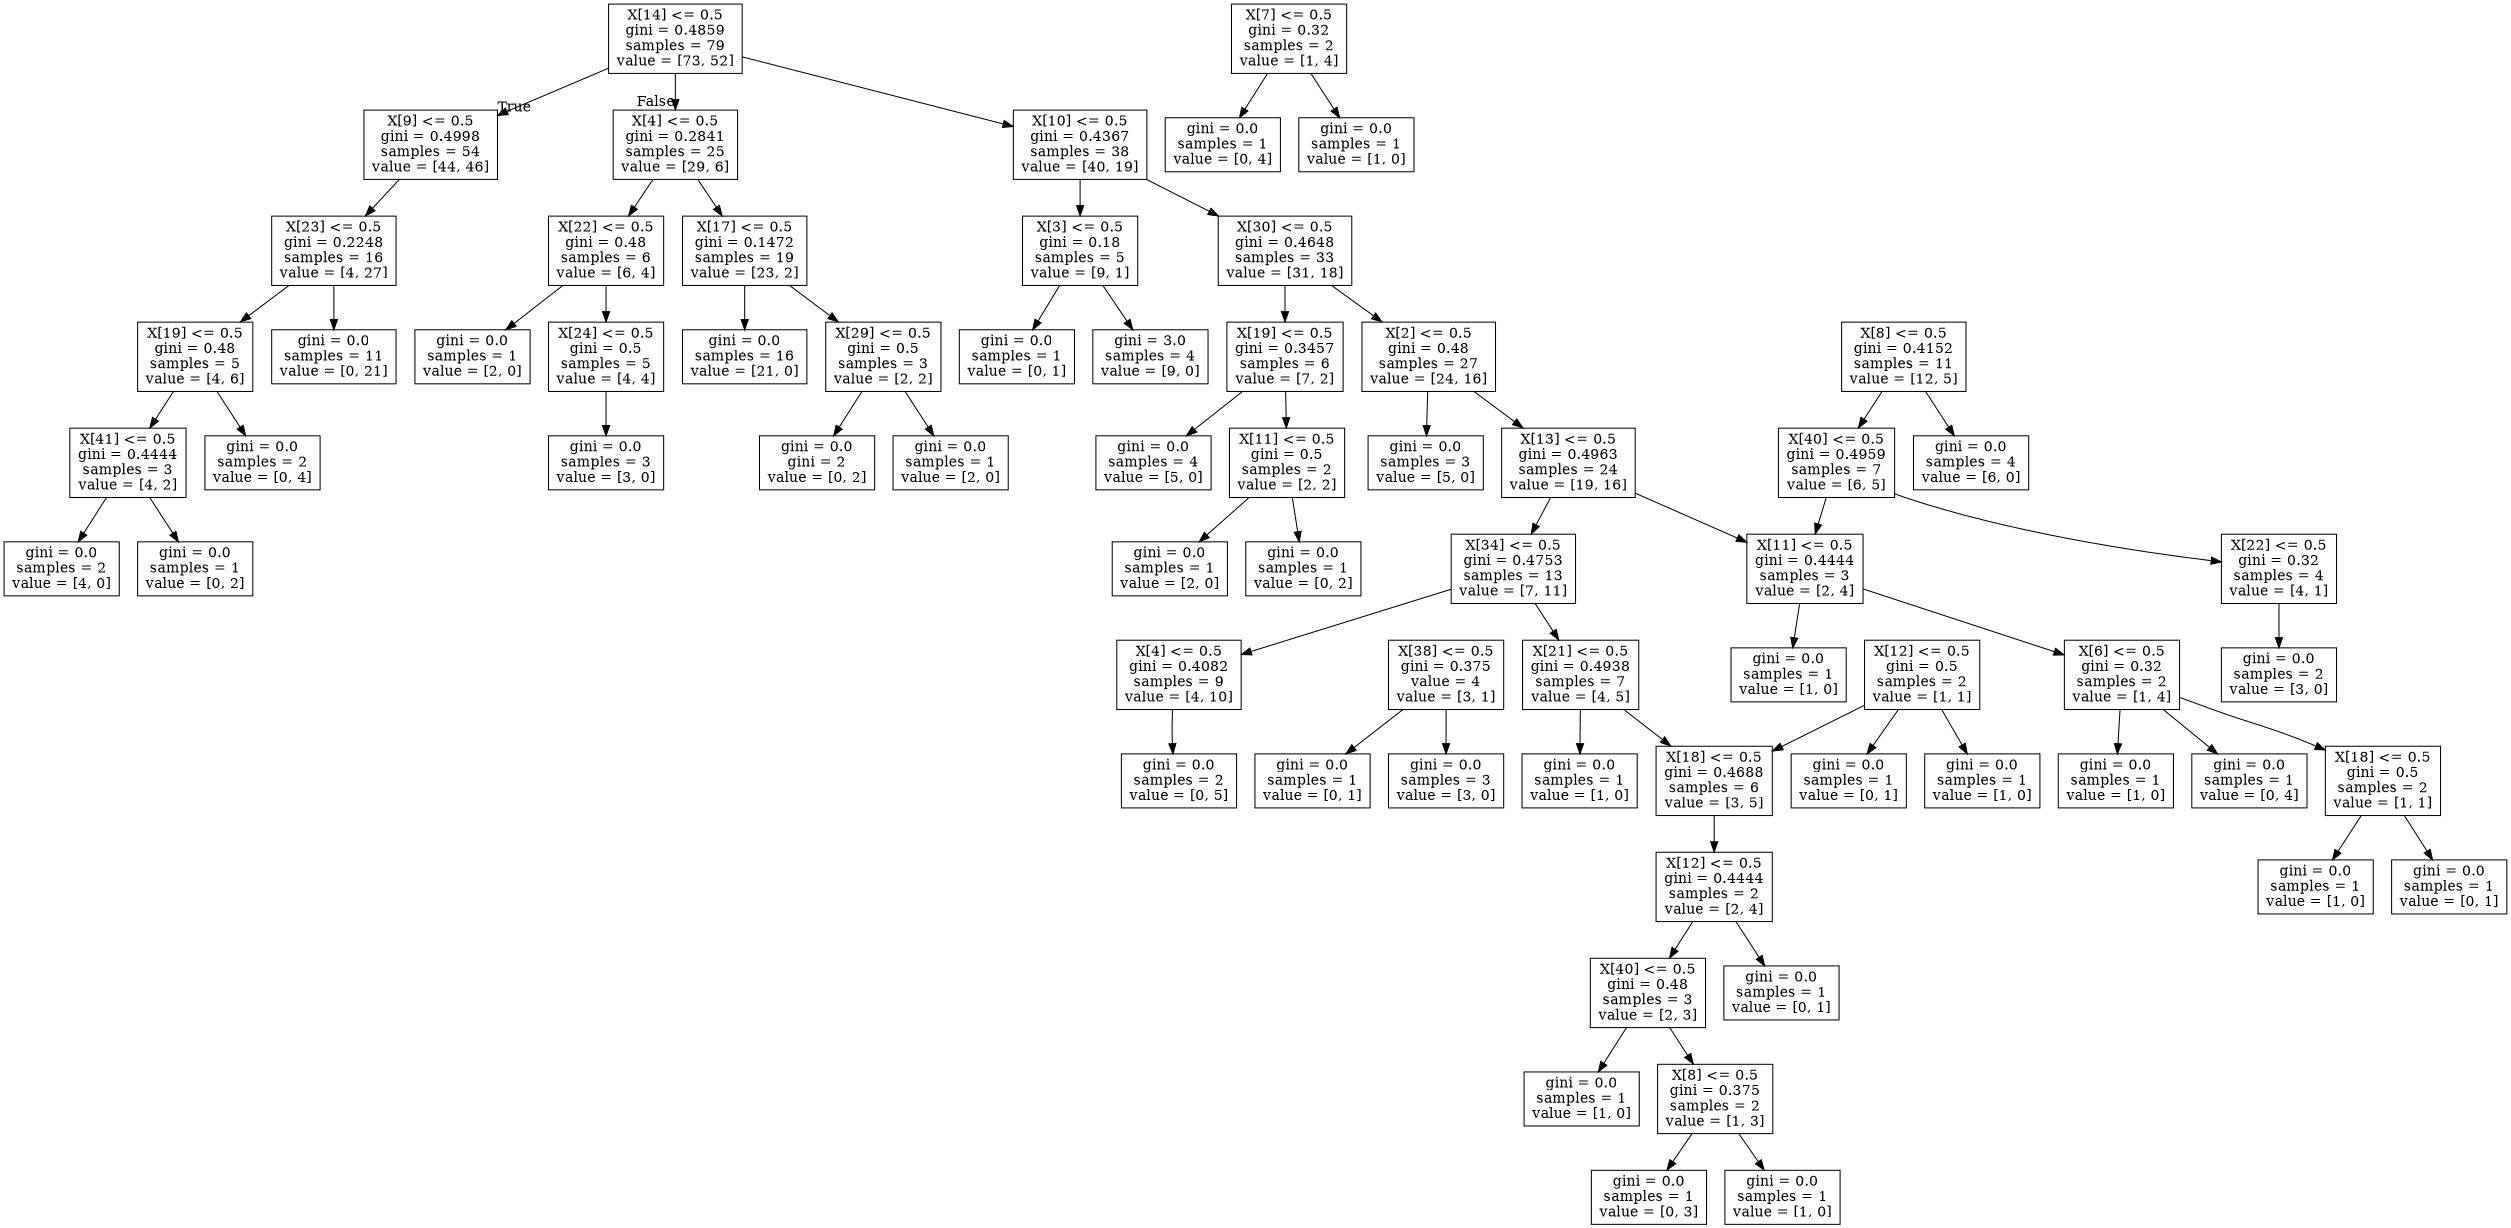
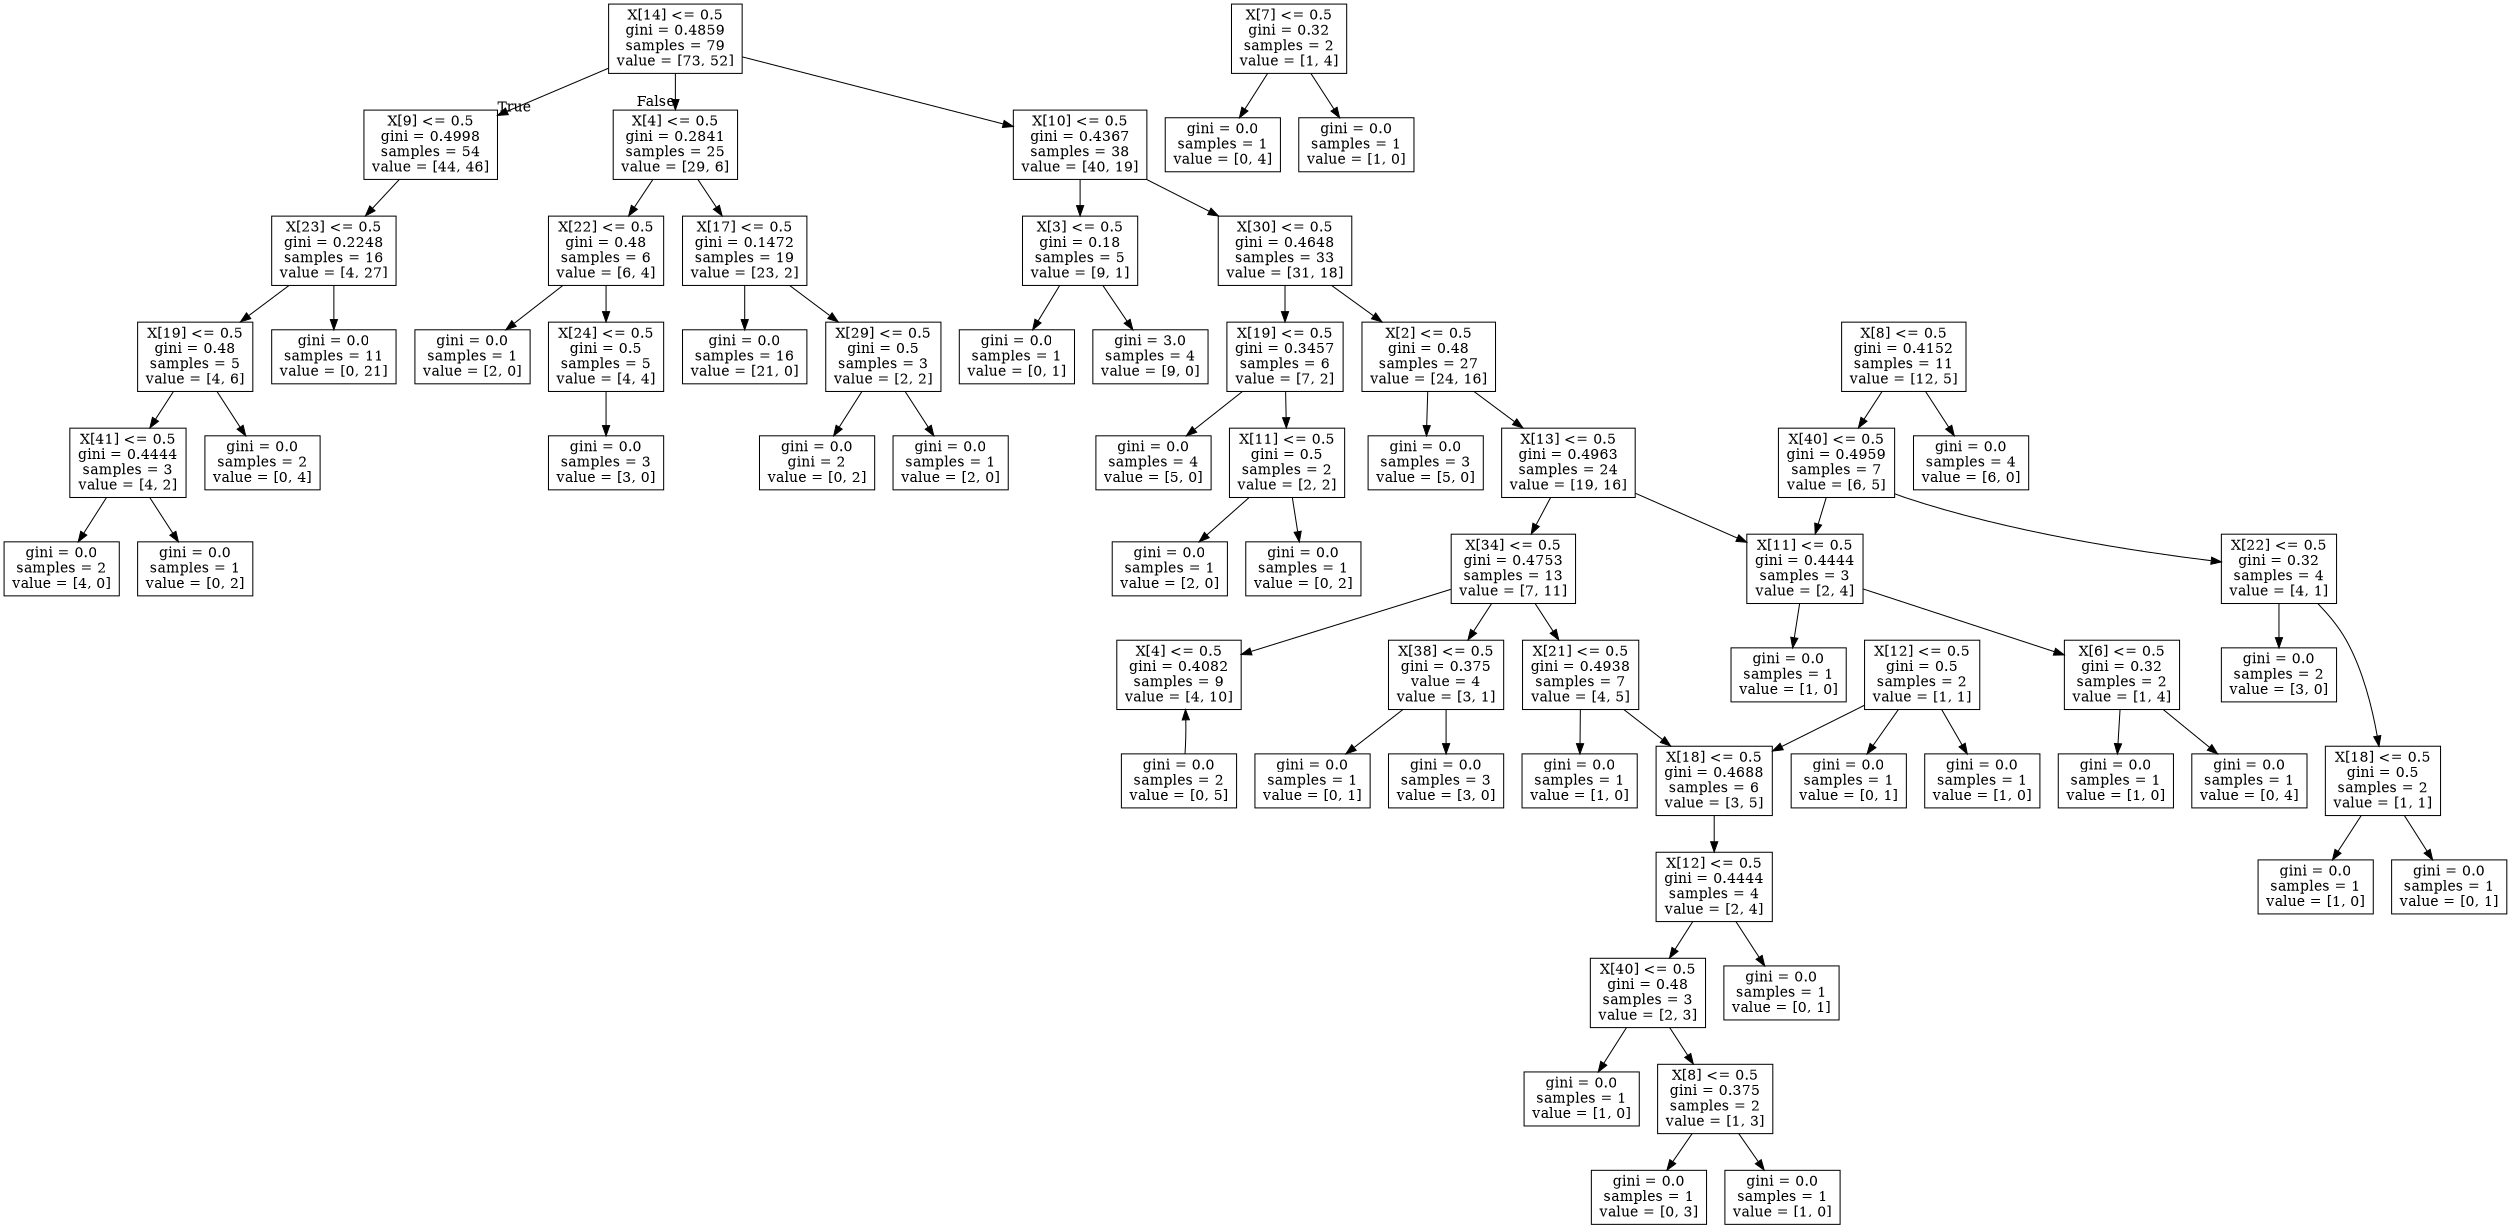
none -> (1483, 617)
(2248, 722) -> (2358, 665)
(1172, 727) -> (1186, 737)
(1714, 887) -> (1714, 887)
